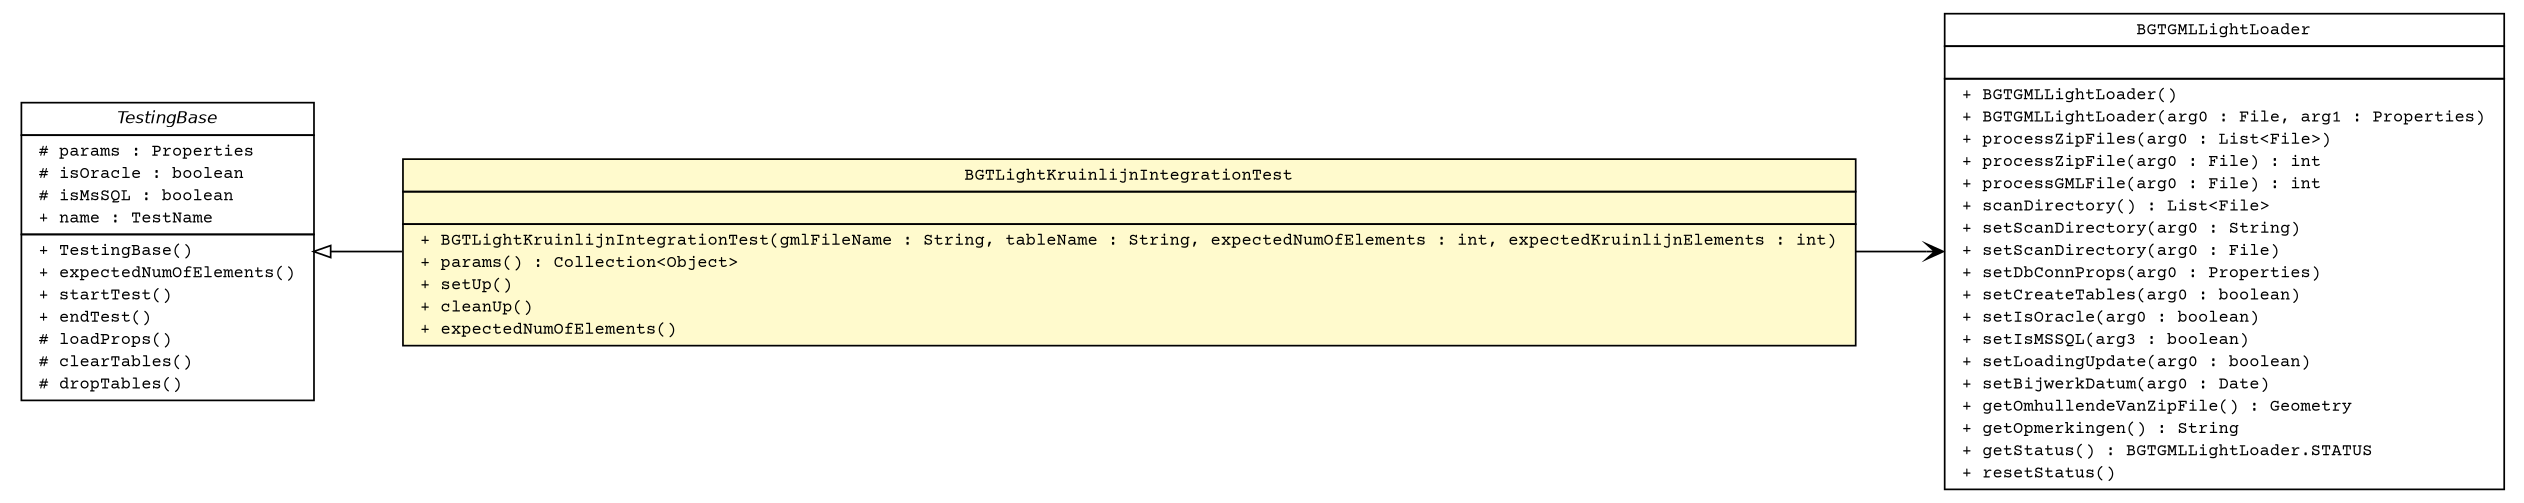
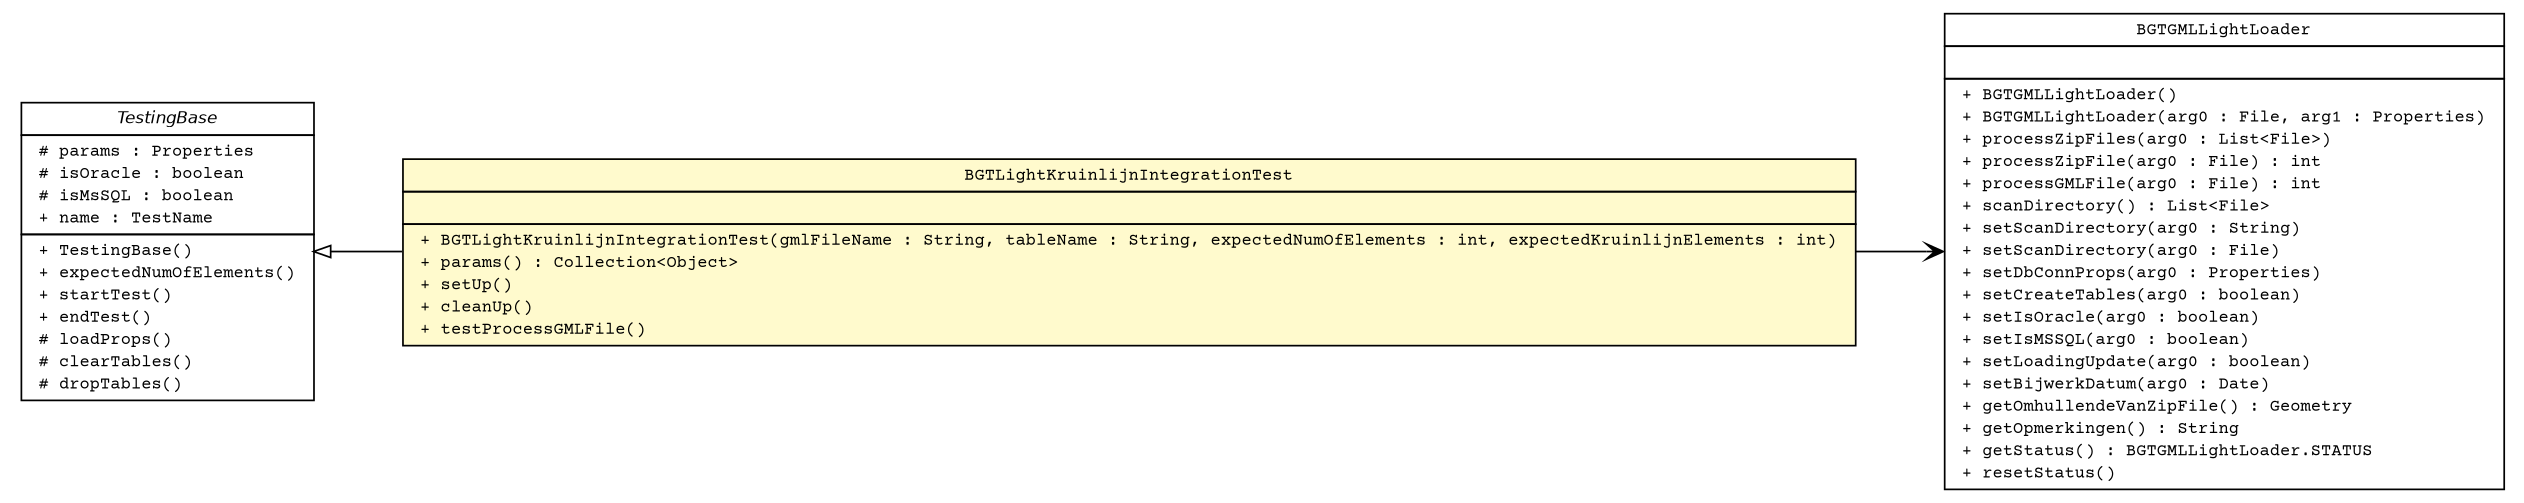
(549, 329) -> (534, 329)
(2106, 339) -> (2106, 339)
